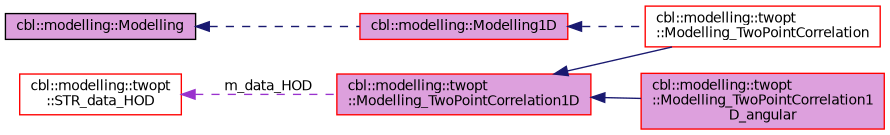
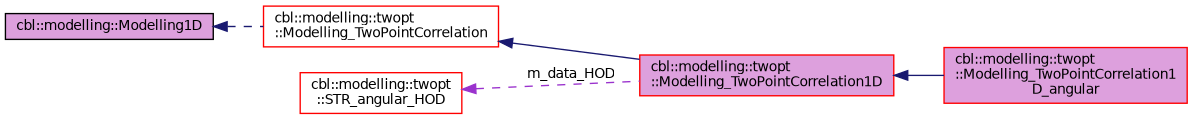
(101, 26) -> none
(464, 26) -> (109, 26)
(620, 59) -> (576, 51)
(101, 94) -> (381, 93)
